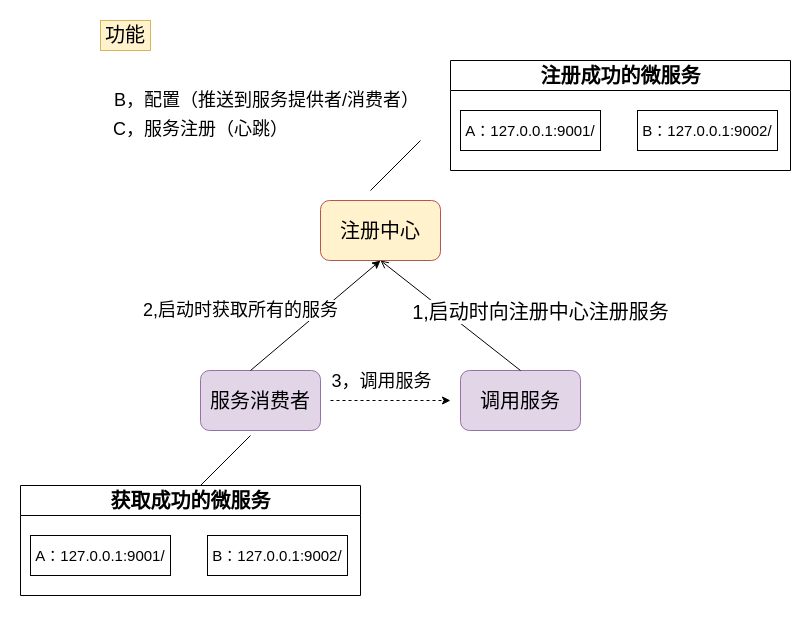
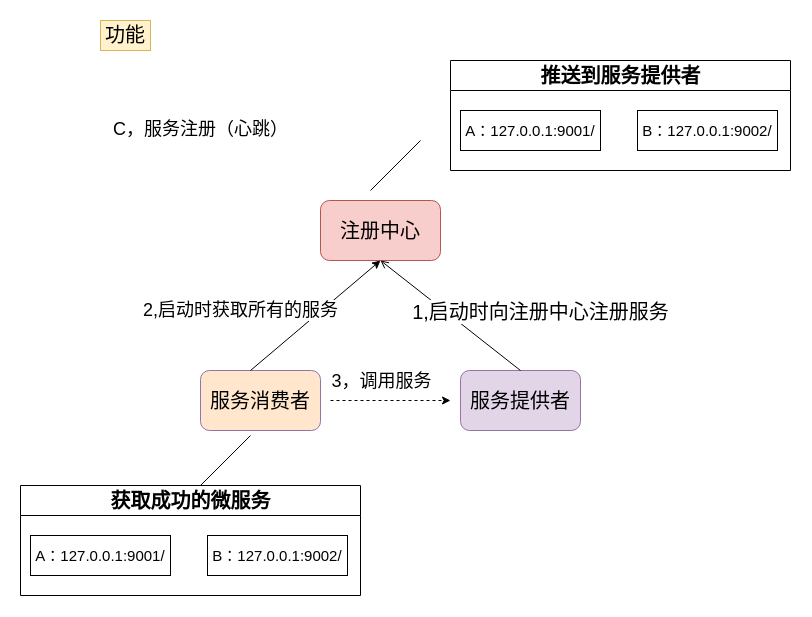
(621, 76) -> (621, 76)
(267, 101) -> none
(381, 231) -> (381, 231)
(261, 401) -> (261, 401)
(521, 401) -> (521, 401)
